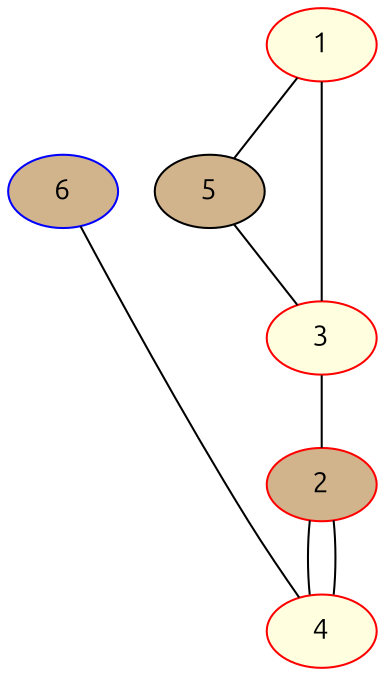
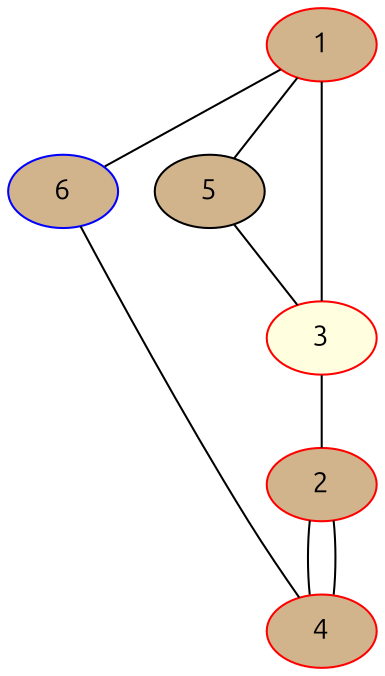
(322, 45) -> (322, 45)
none -> (193, 118)
(322, 631) -> (322, 631)
